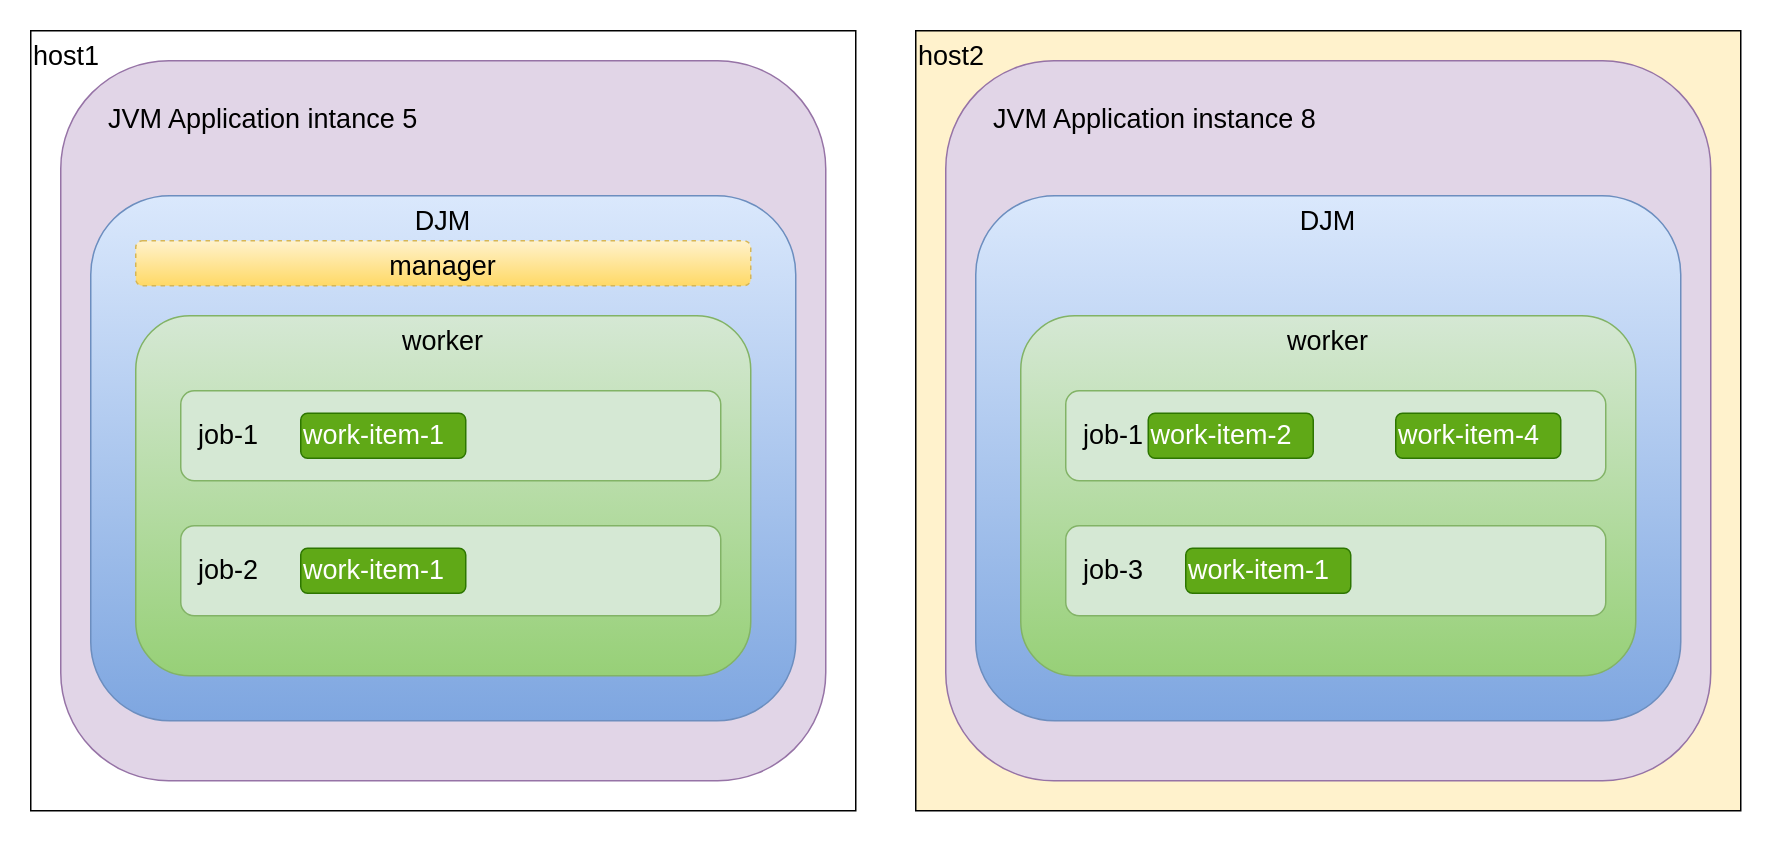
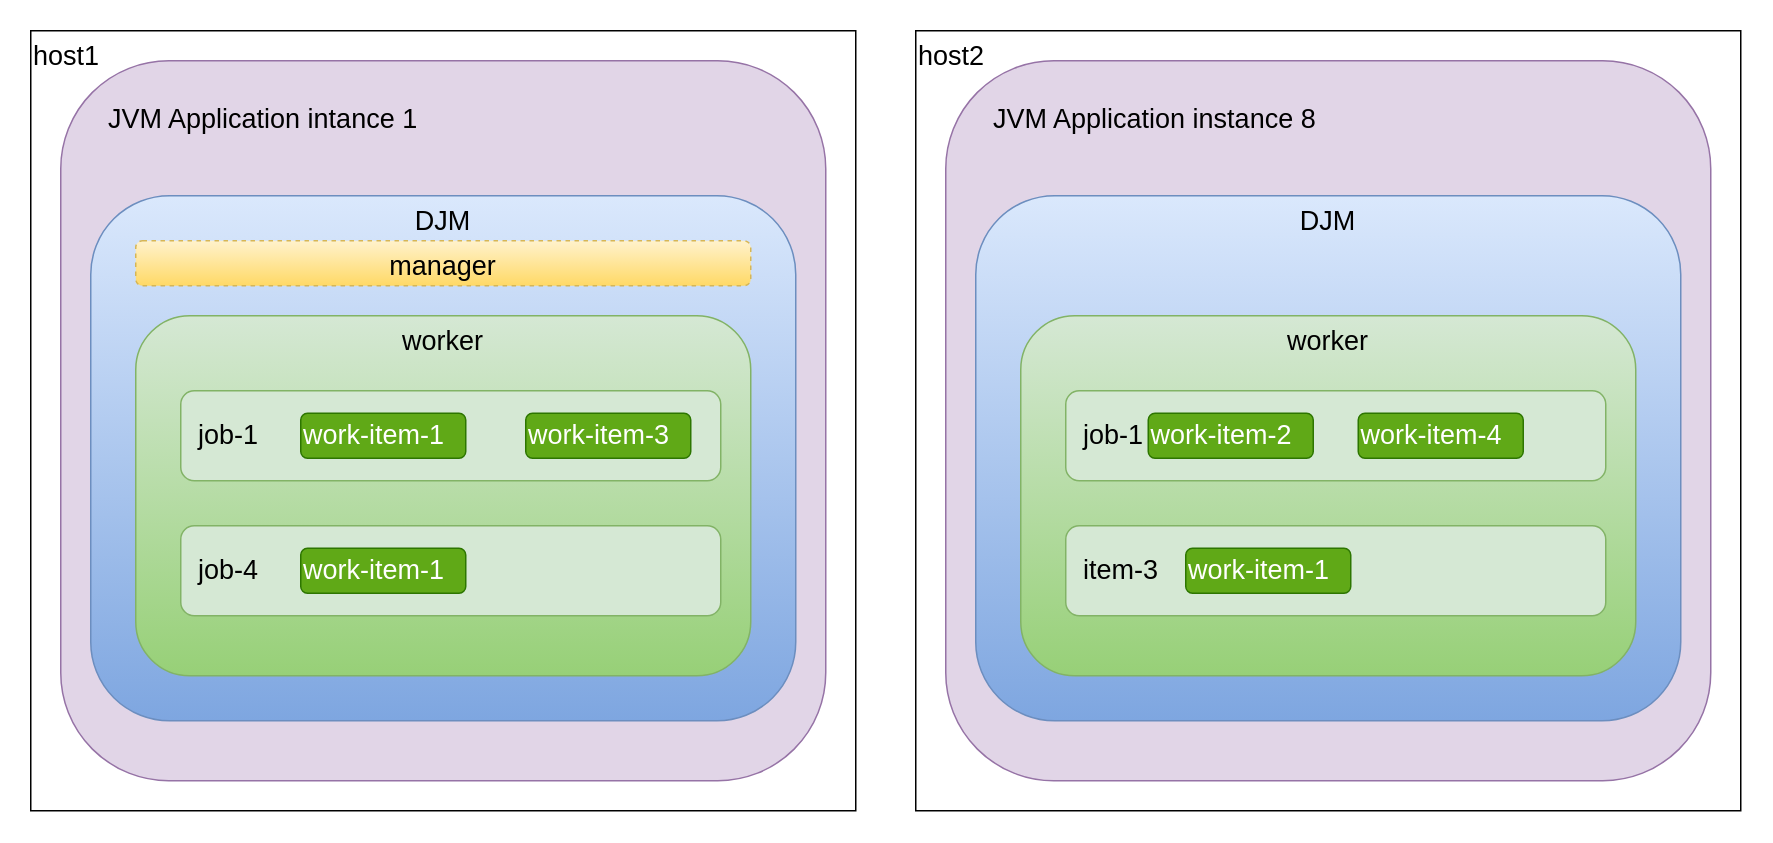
(957, 57) -> (957, 57)
(228, 87) -> (228, 87)
none -> (608, 436)
(1478, 436) -> (1441, 436)
(222, 571) -> (222, 571)
(1107, 571) -> (1111, 571)
